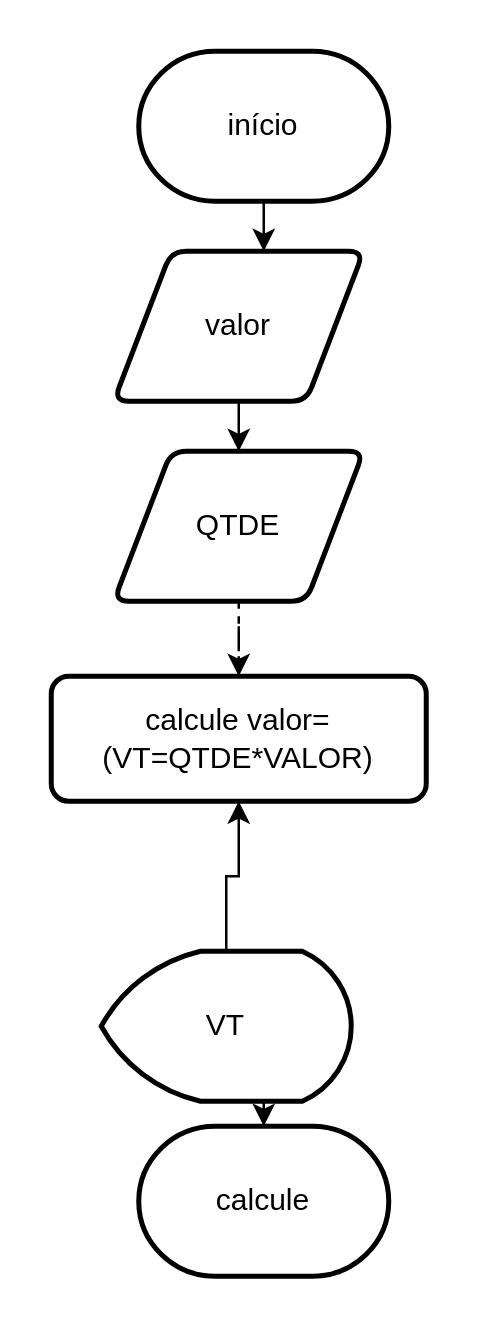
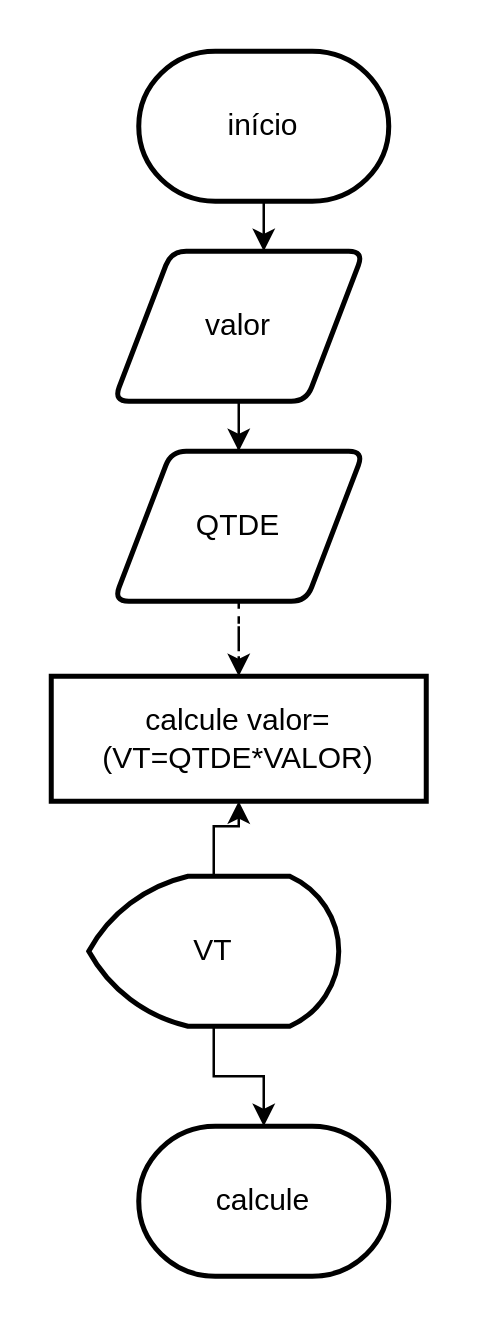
(239, 739) -> (239, 739)
(226, 1026) -> (214, 951)
